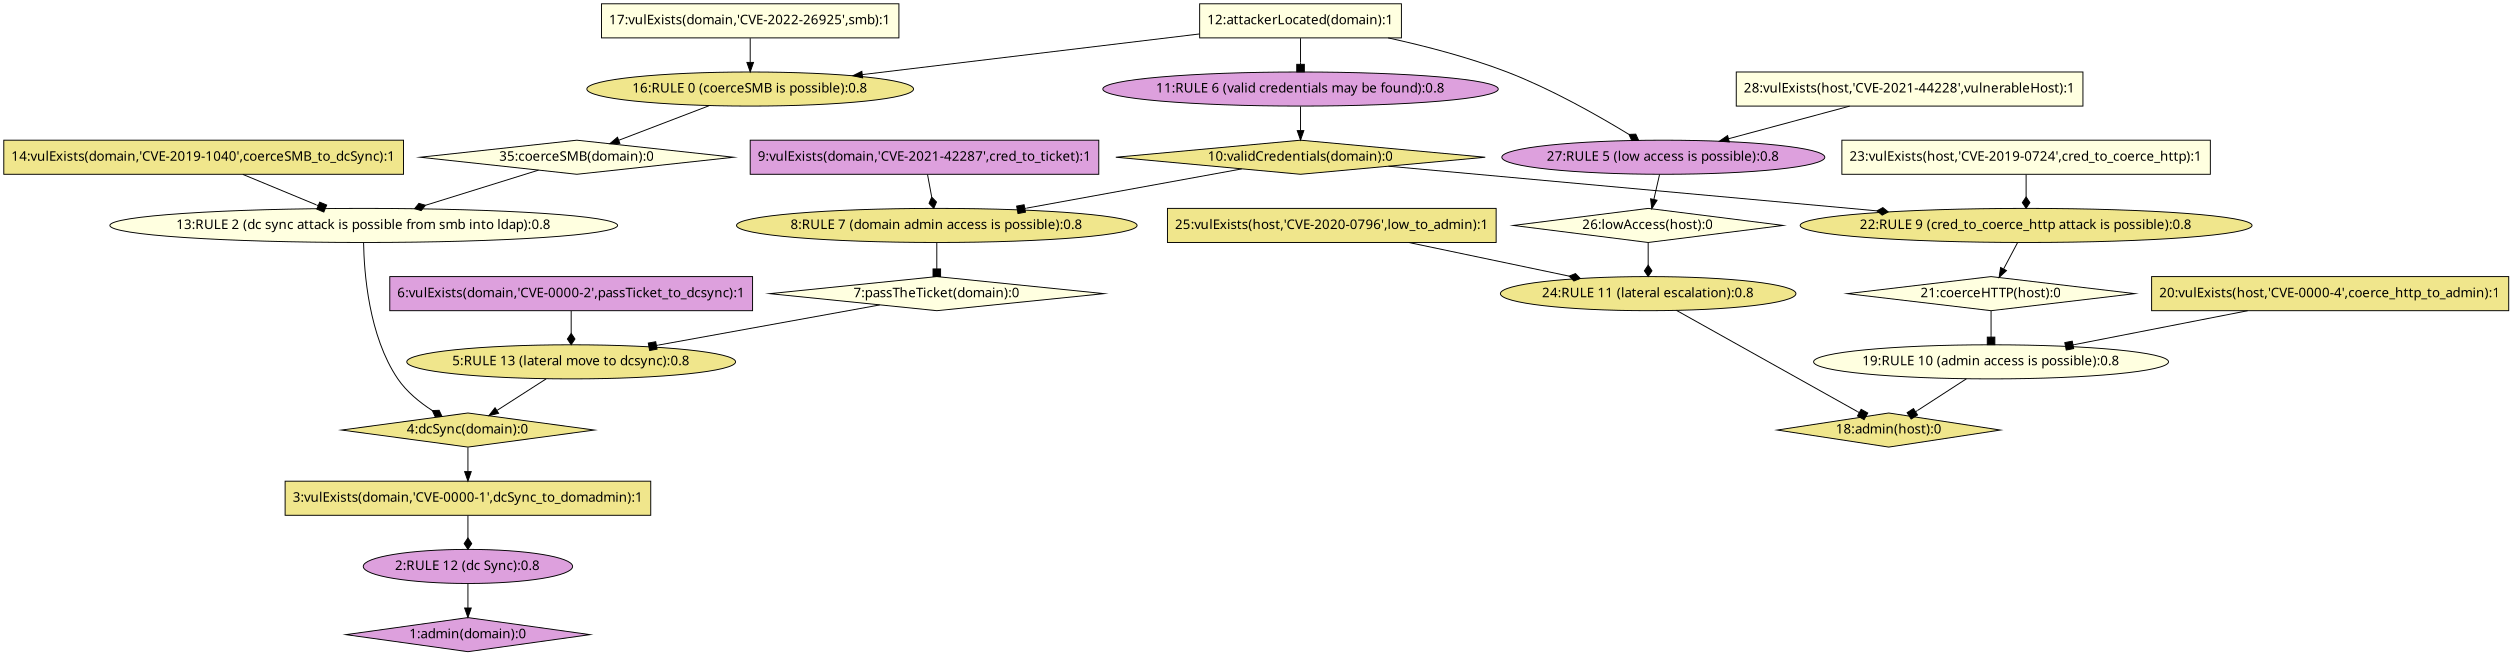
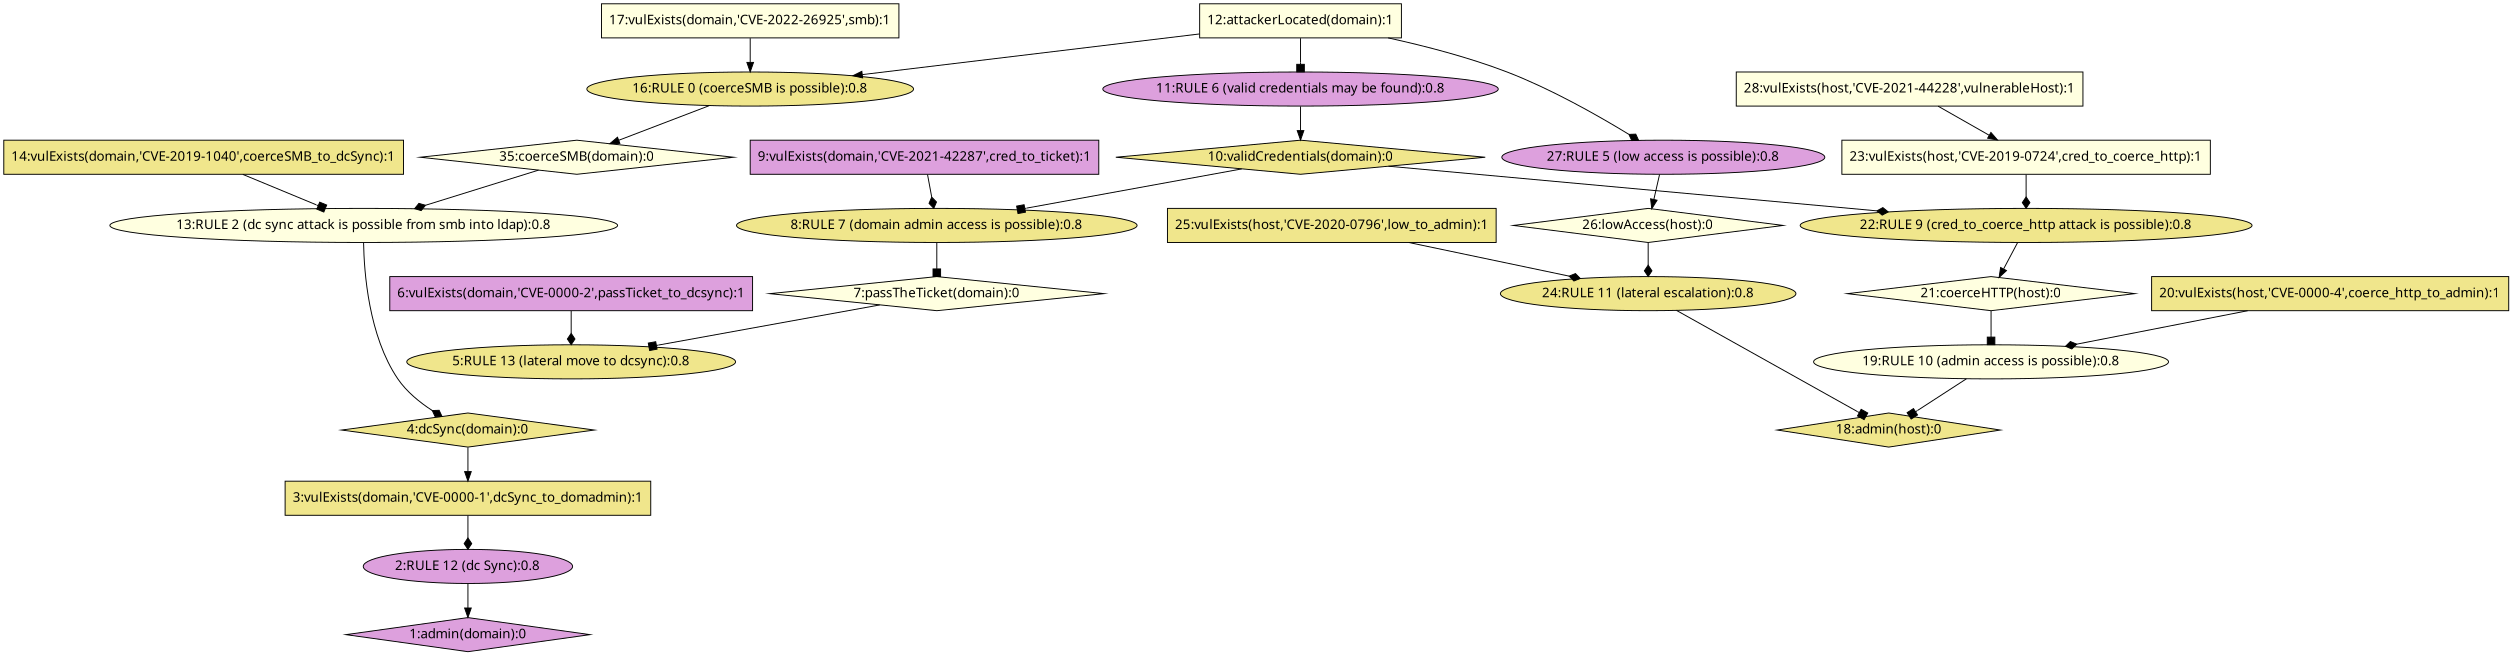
(1789, 122) -> (1964, 121)
(2161, 328) -> (2161, 328)
(522, 395) -> none
